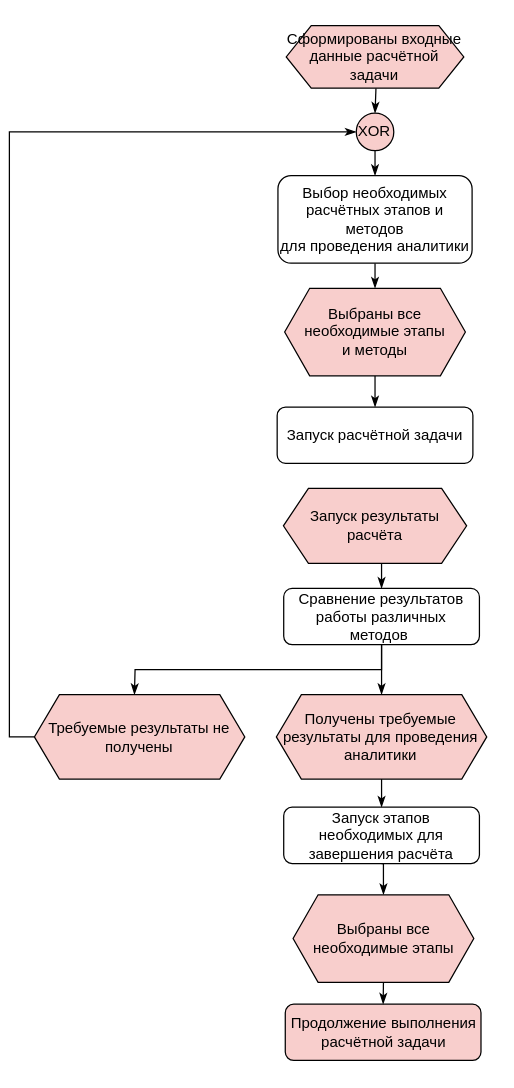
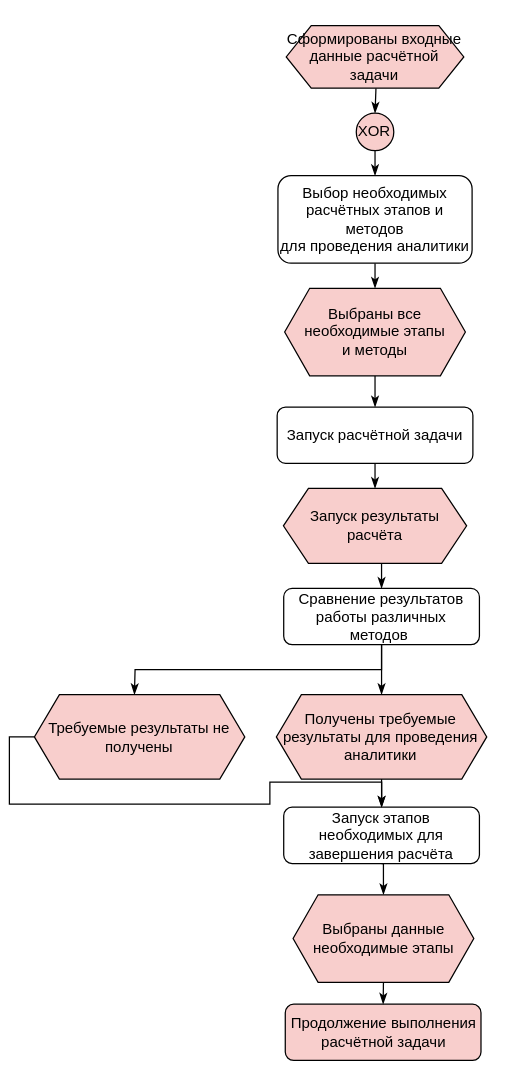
(9, 266) -> (170, 804)
none -> (375, 471)
(384, 938) -> (384, 938)
